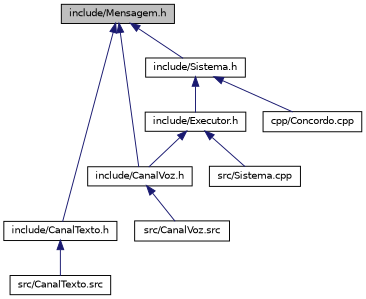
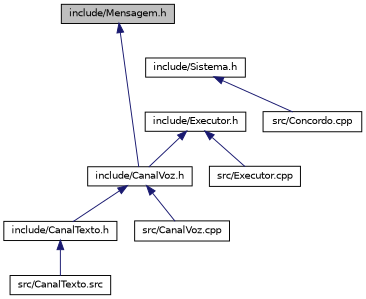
(161, 43) -> none
(196, 99) -> none
(312, 122) -> (312, 122)
(88, 127) -> (96, 206)
(255, 176) -> (255, 176)
(182, 231) -> (182, 231)
